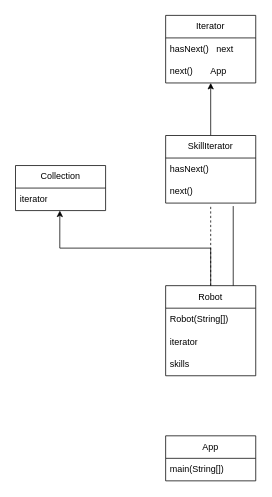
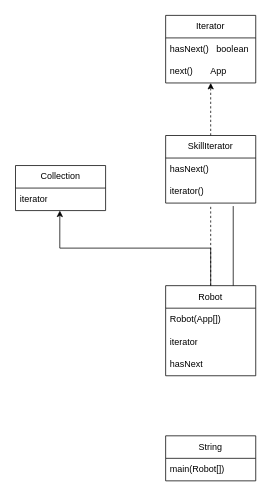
(209, 49) -> (211, 49)
(210, 111) -> (210, 111)
(185, 192) -> (194, 192)
(207, 319) -> (200, 319)
(181, 364) -> (188, 364)
(210, 447) -> (210, 447)
(203, 469) -> (201, 469)
